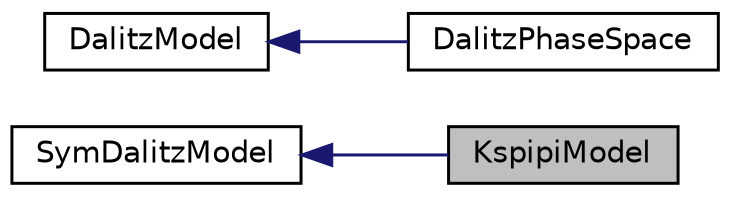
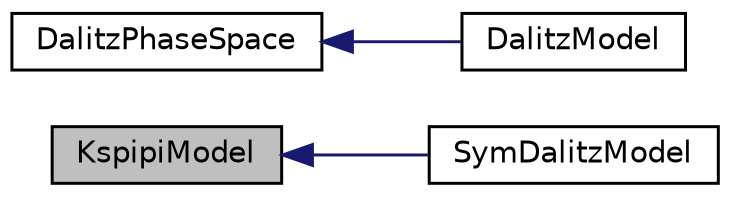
(354, 42) -> (407, 42)
(390, 155) -> (371, 155)
